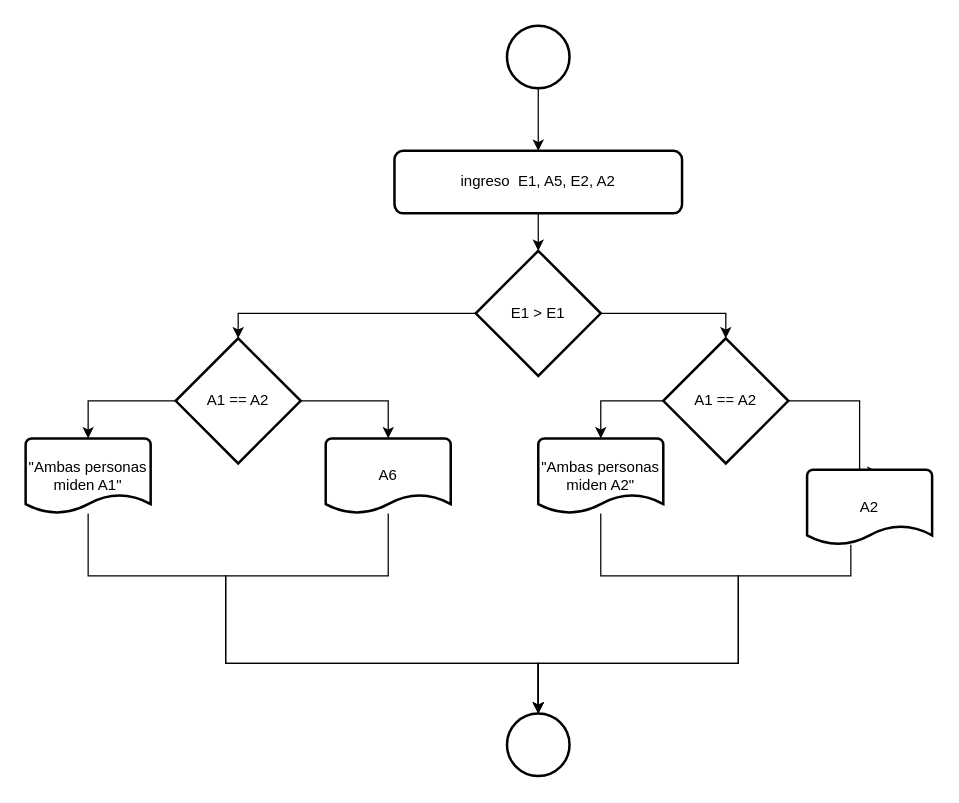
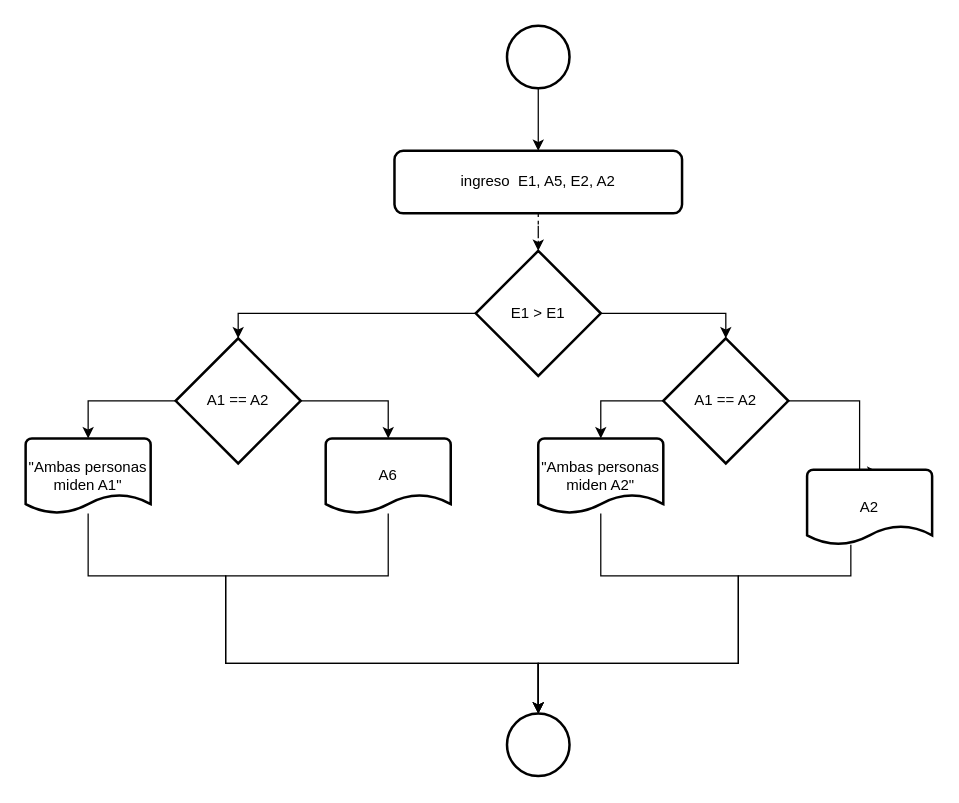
(538, 221) -> (538, 221)
